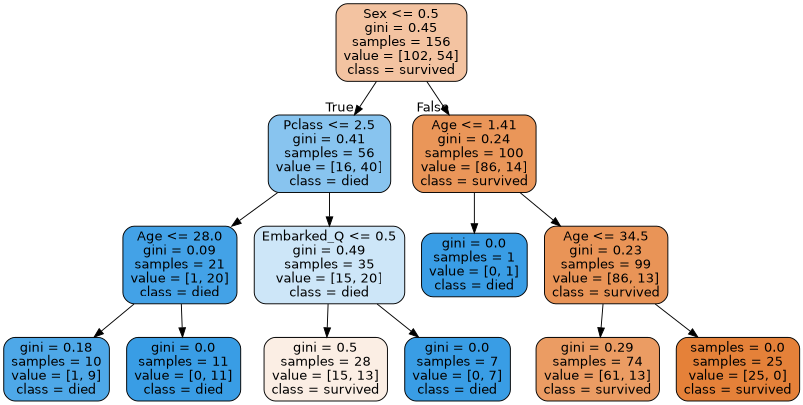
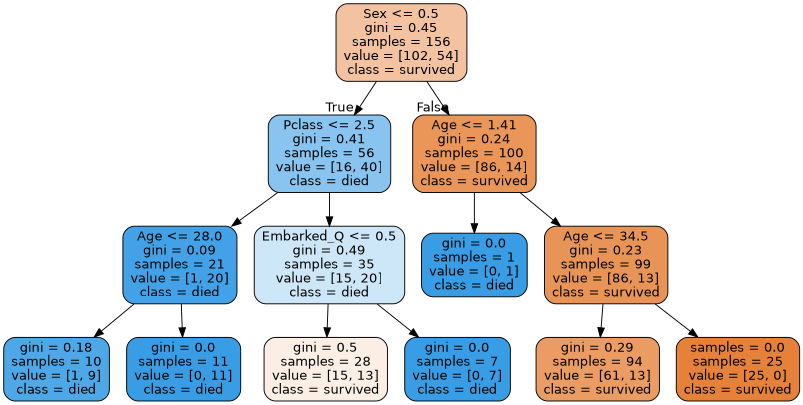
(598, 369) -> (598, 369)
